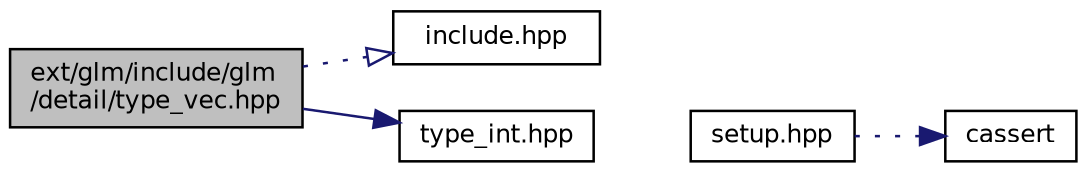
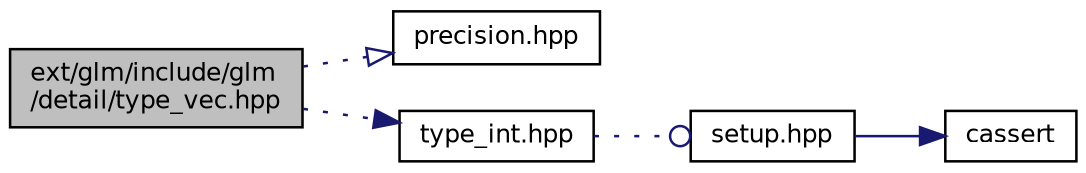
(497, 38) -> (497, 38)
(339, 114) -> (339, 114)
none -> (632, 136)
(887, 136) -> (887, 136)
